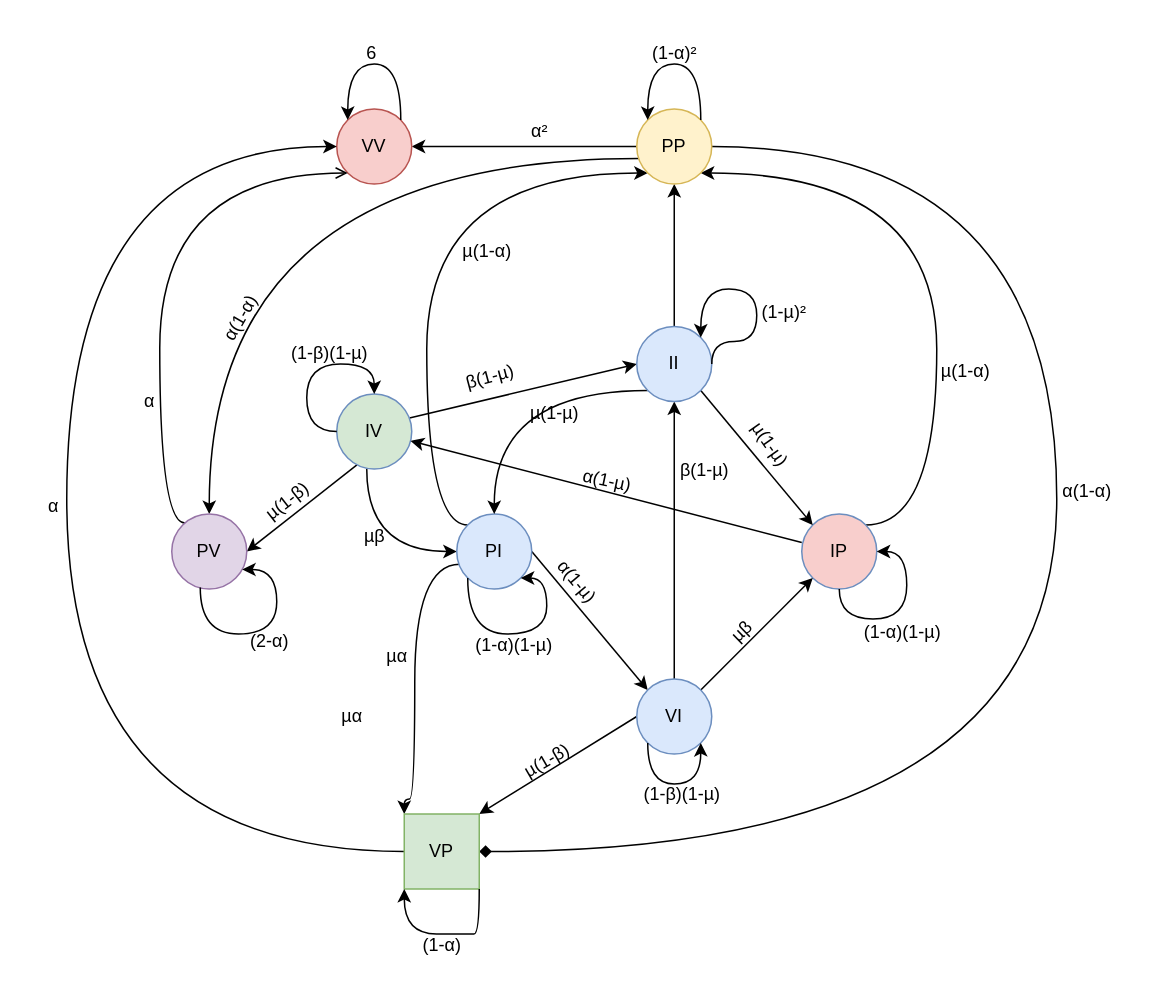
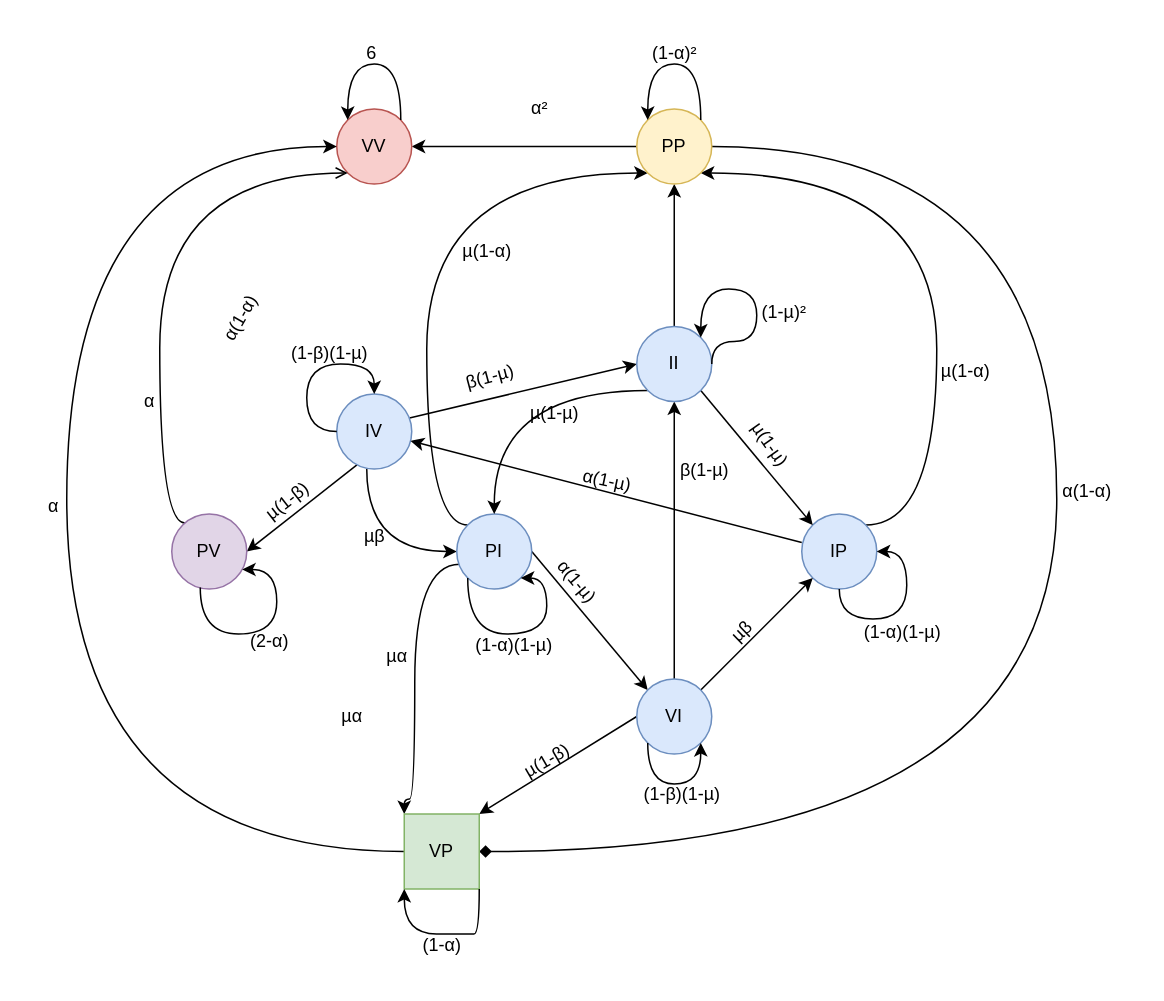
(539, 131) -> (539, 109)
(337, 231) -> none
(374, 431) -> (374, 431)
(839, 551) -> (839, 551)
